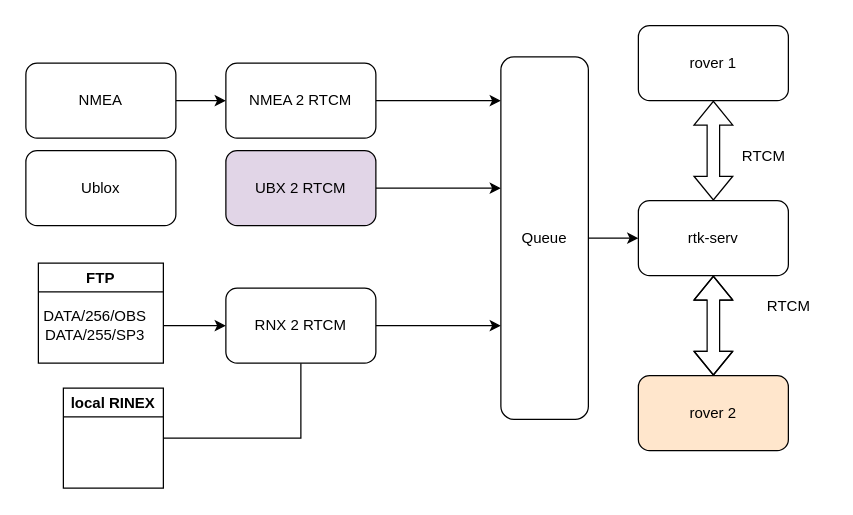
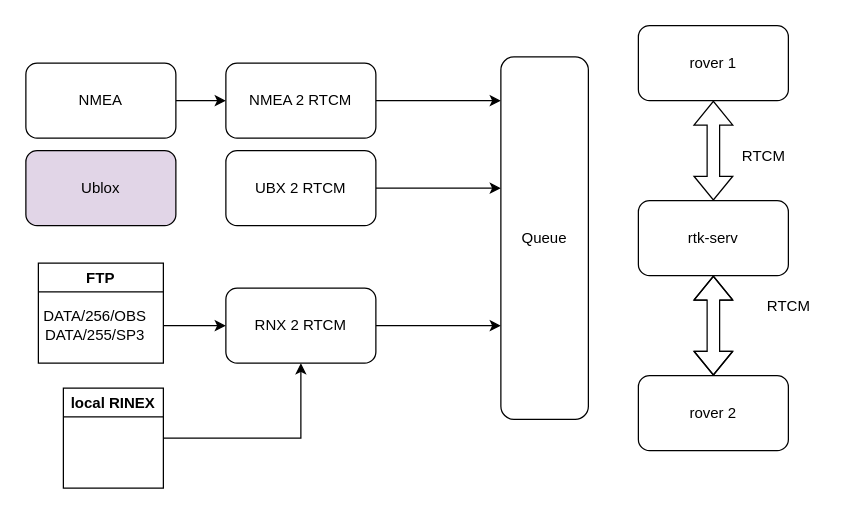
(101, 188) -> (101, 188)
(301, 188) -> (301, 188)
(609, 238) -> none
(301, 369) -> (301, 373)
(713, 413) -> (713, 413)
